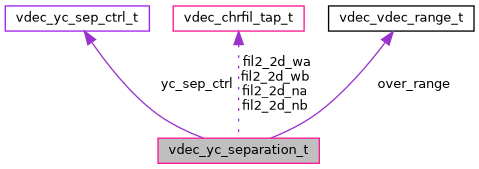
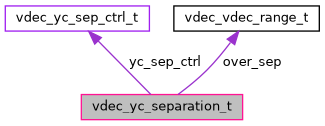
(239, 19) -> none
(412, 85) -> (251, 63)
